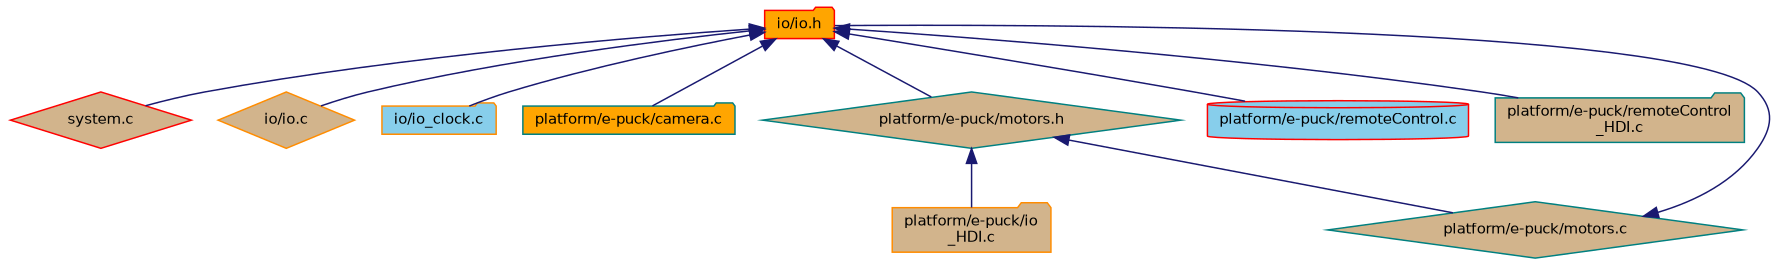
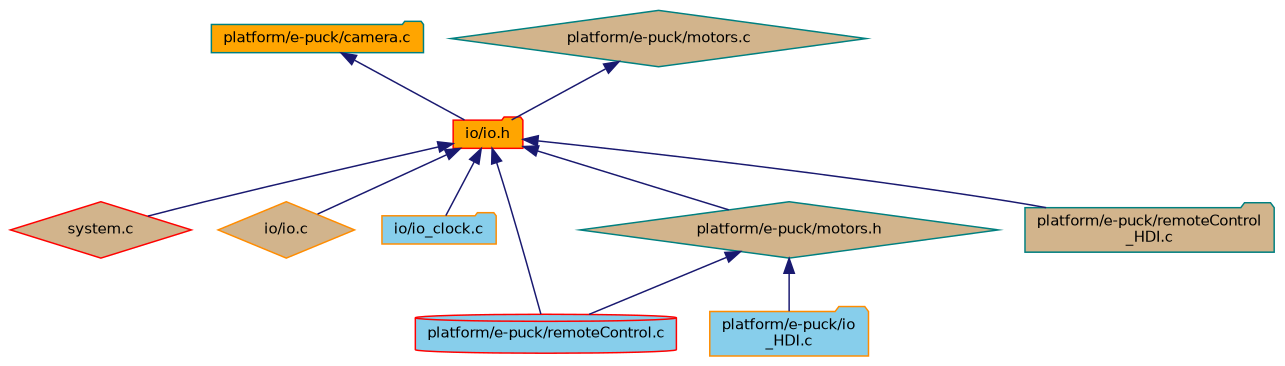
(707, 76) -> (409, 90)
(1261, 176) -> (658, 286)
(972, 230) -> (789, 334)
